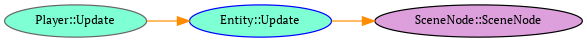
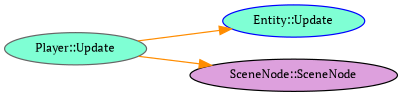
(347, 21) -> (169, 60)
